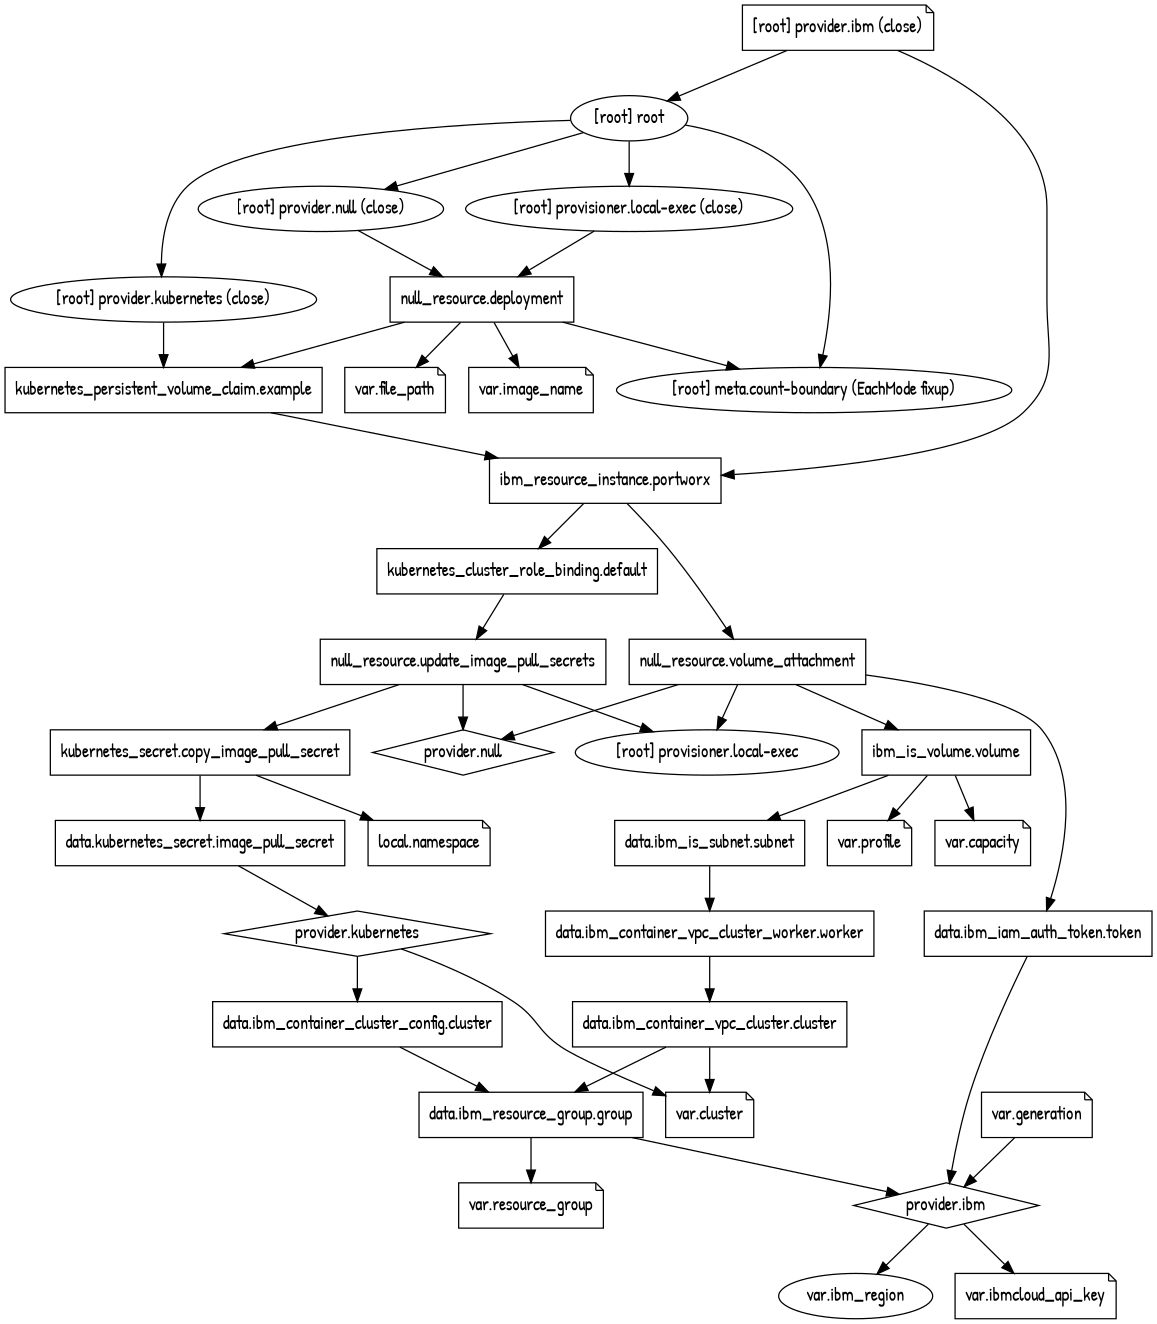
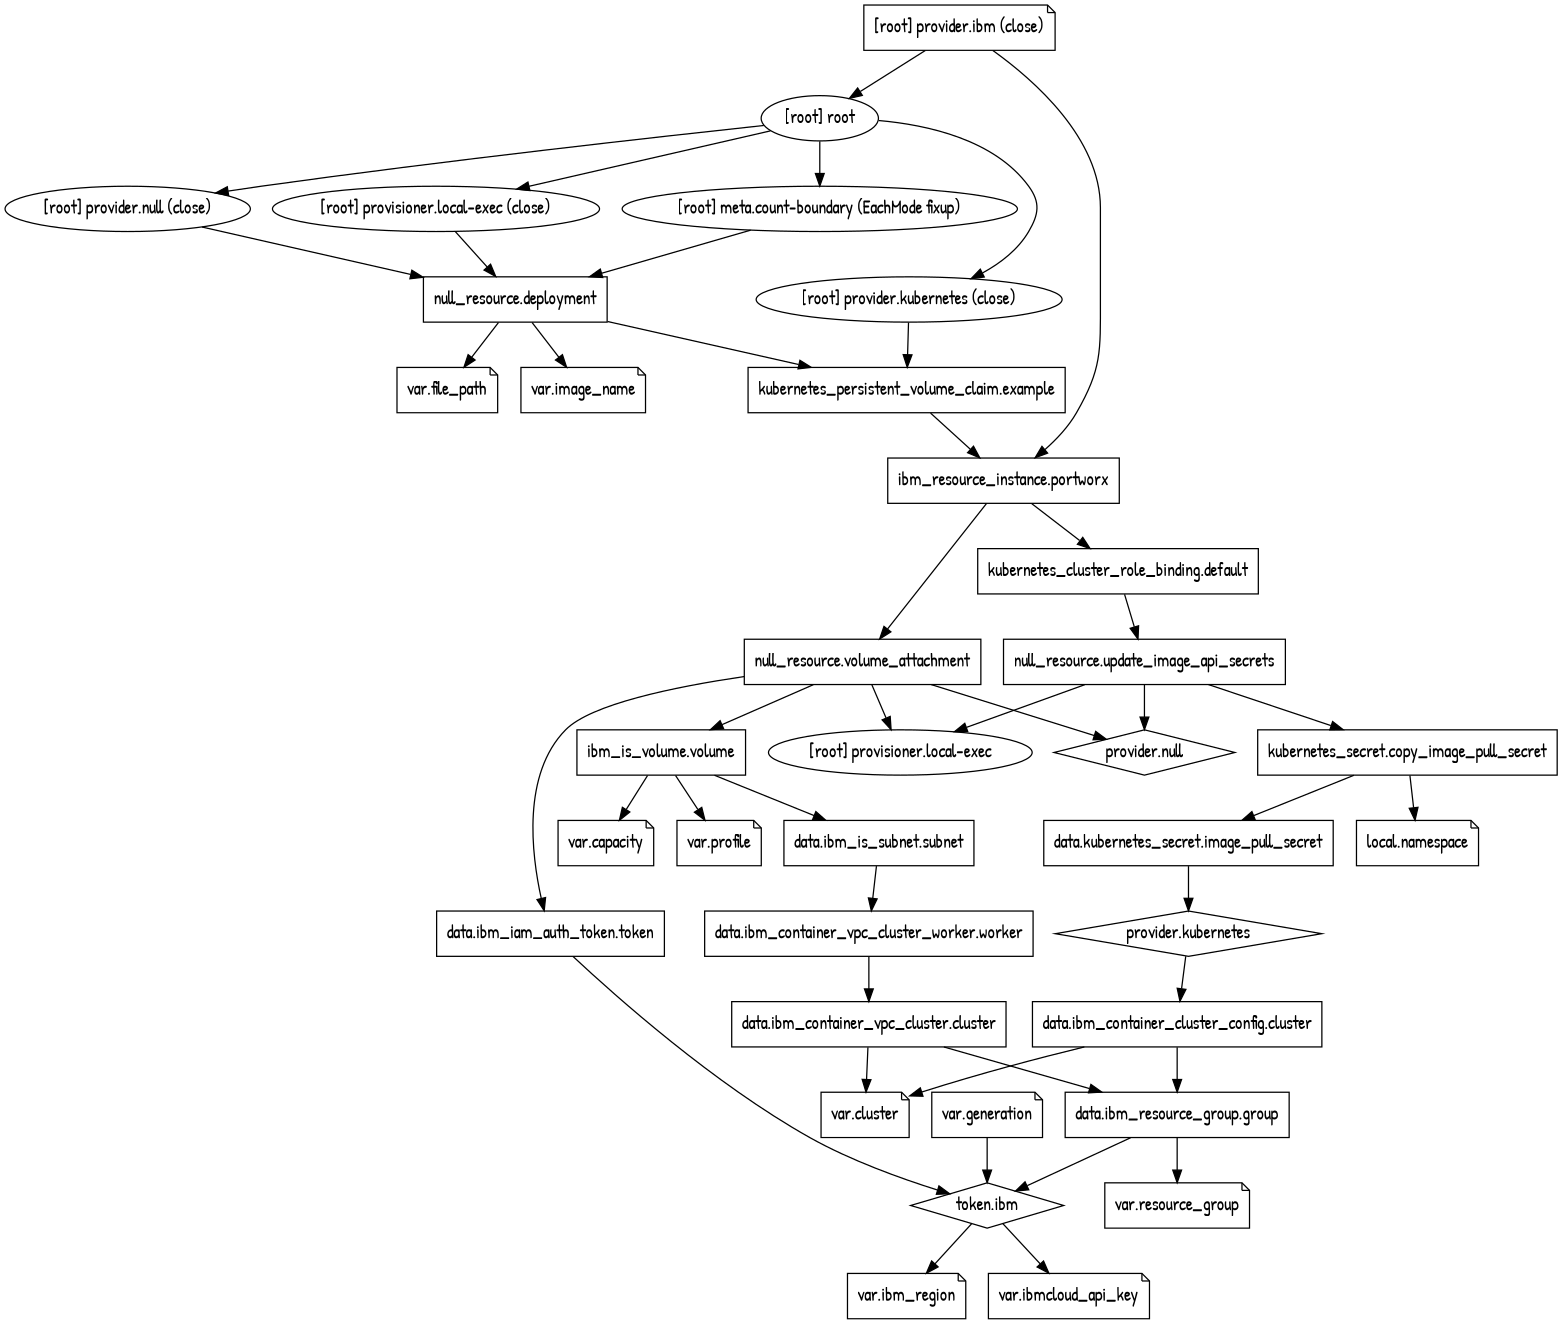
(645, 344) -> (676, 252)
(463, 662) -> (1144, 662)
(530, 1016) -> (995, 1070)
(946, 1205) -> (987, 1205)
(856, 1296) -> (907, 1296)
